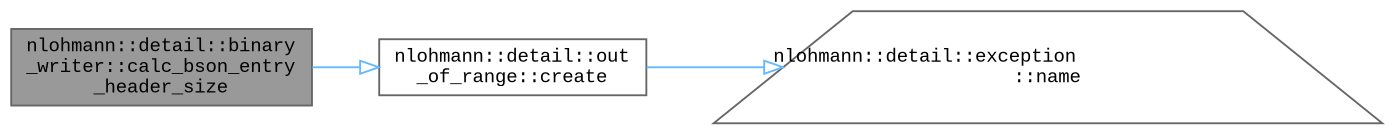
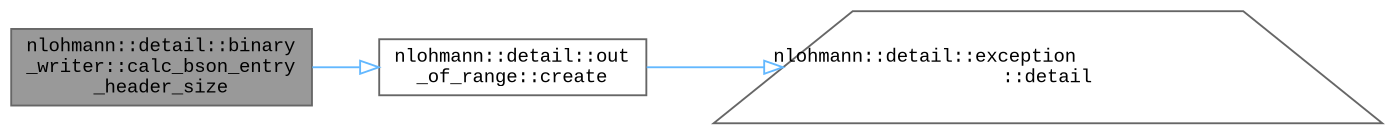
(1048, 67) -> (1048, 67)
